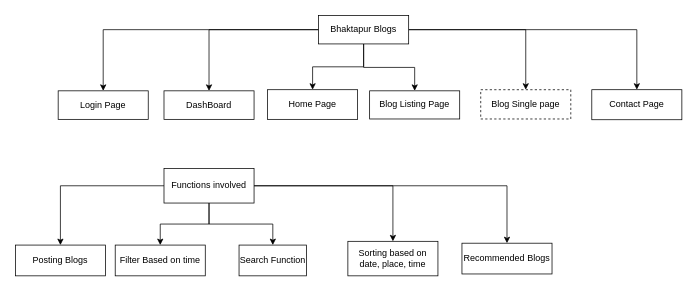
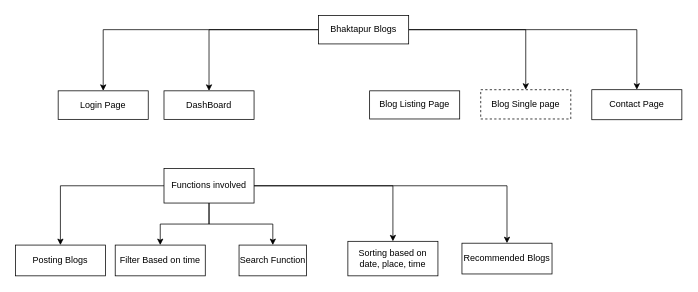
(328, 67) -> none
(398, 67) -> none
(312, 104) -> none
